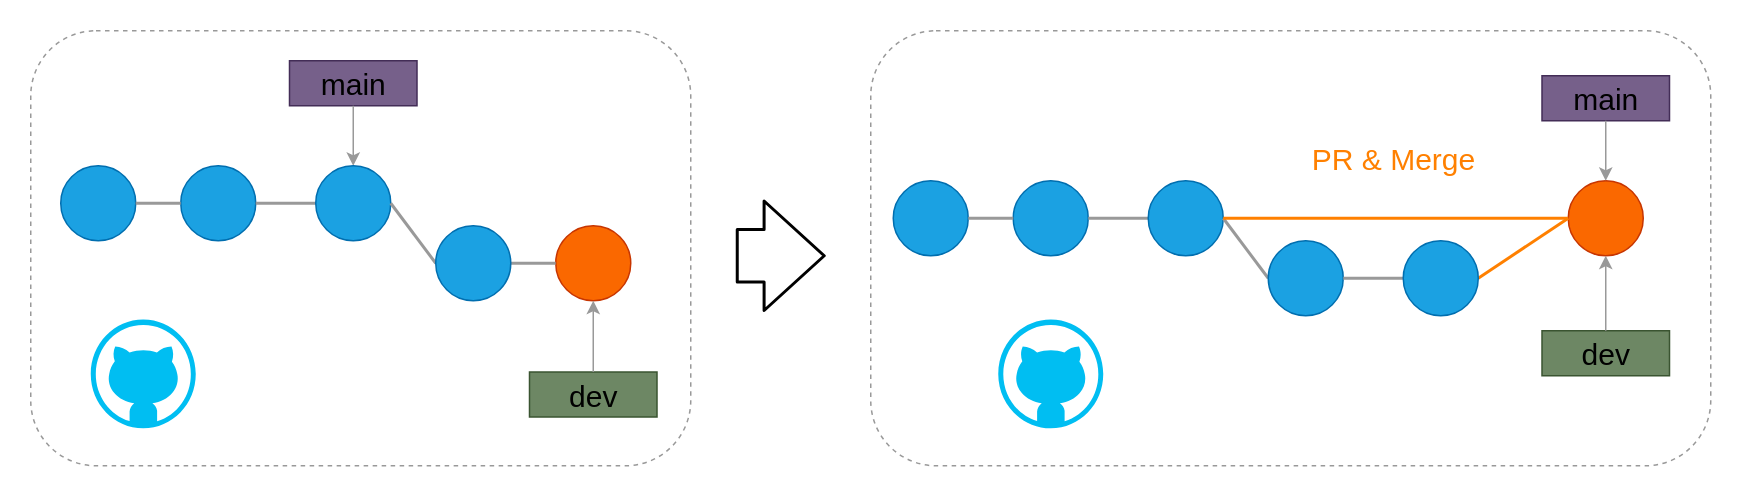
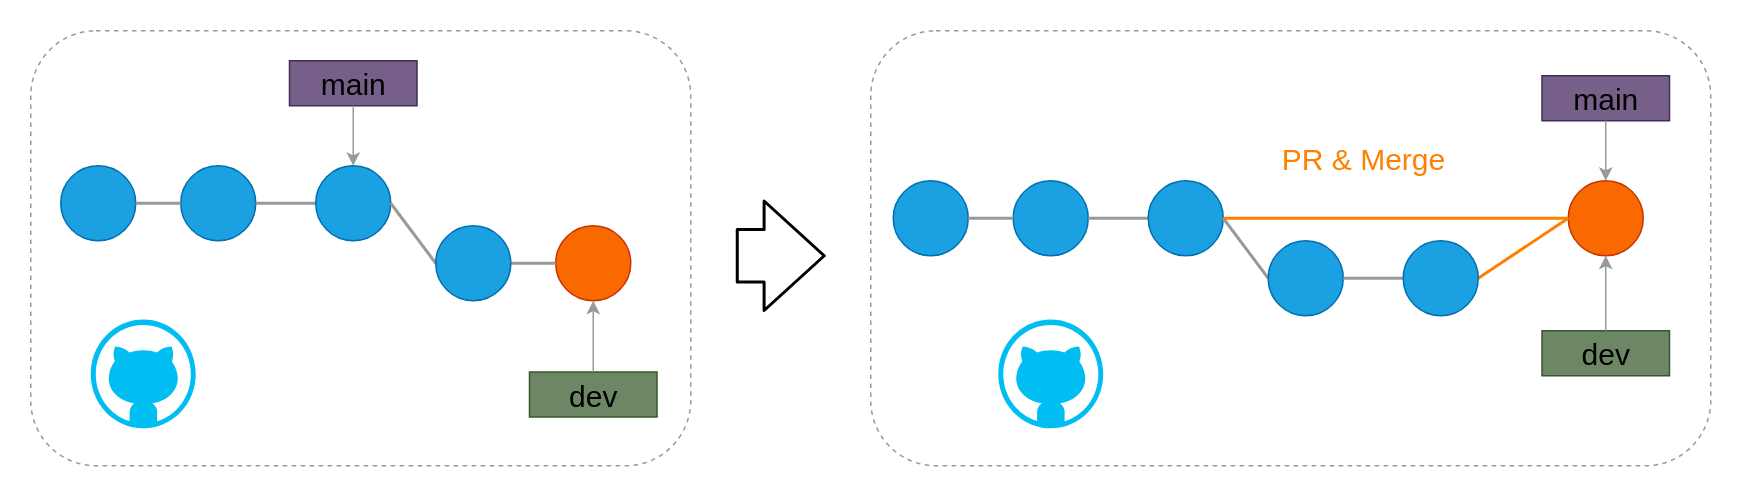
(1394, 158) -> (1364, 158)
